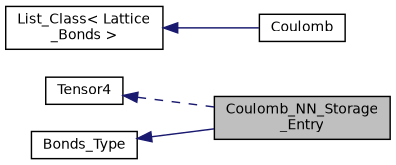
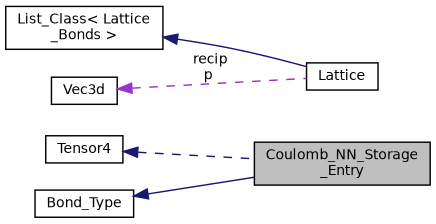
(302, 28) -> (342, 76)
none -> (84, 91)
(84, 145) -> (84, 204)
